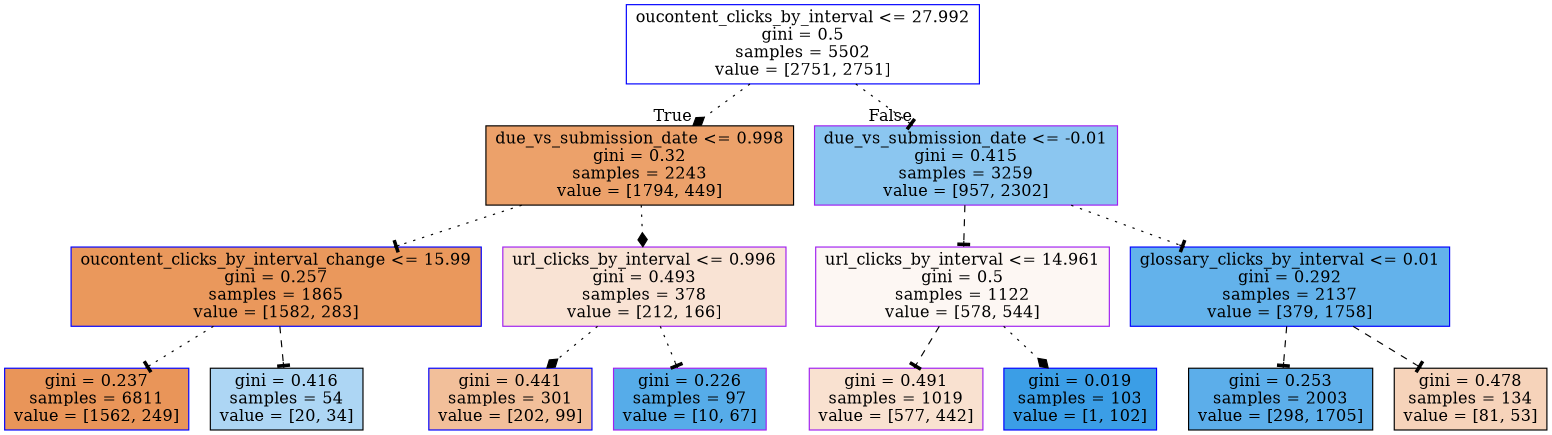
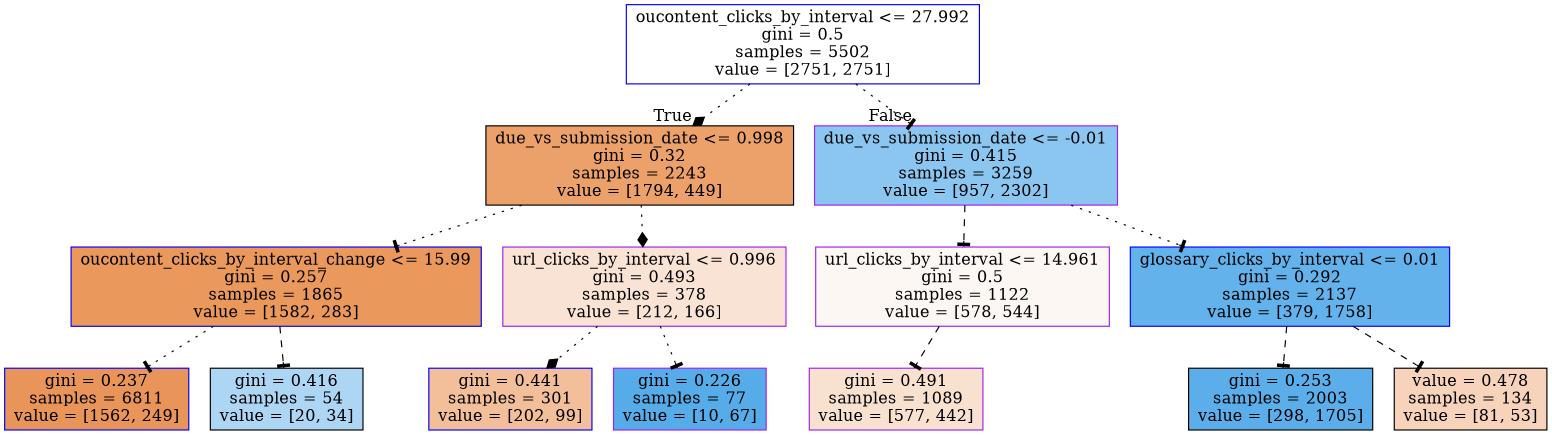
(690, 399) -> (690, 399)
(896, 399) -> (896, 399)
(1080, 399) -> none
(1471, 399) -> (1471, 399)
